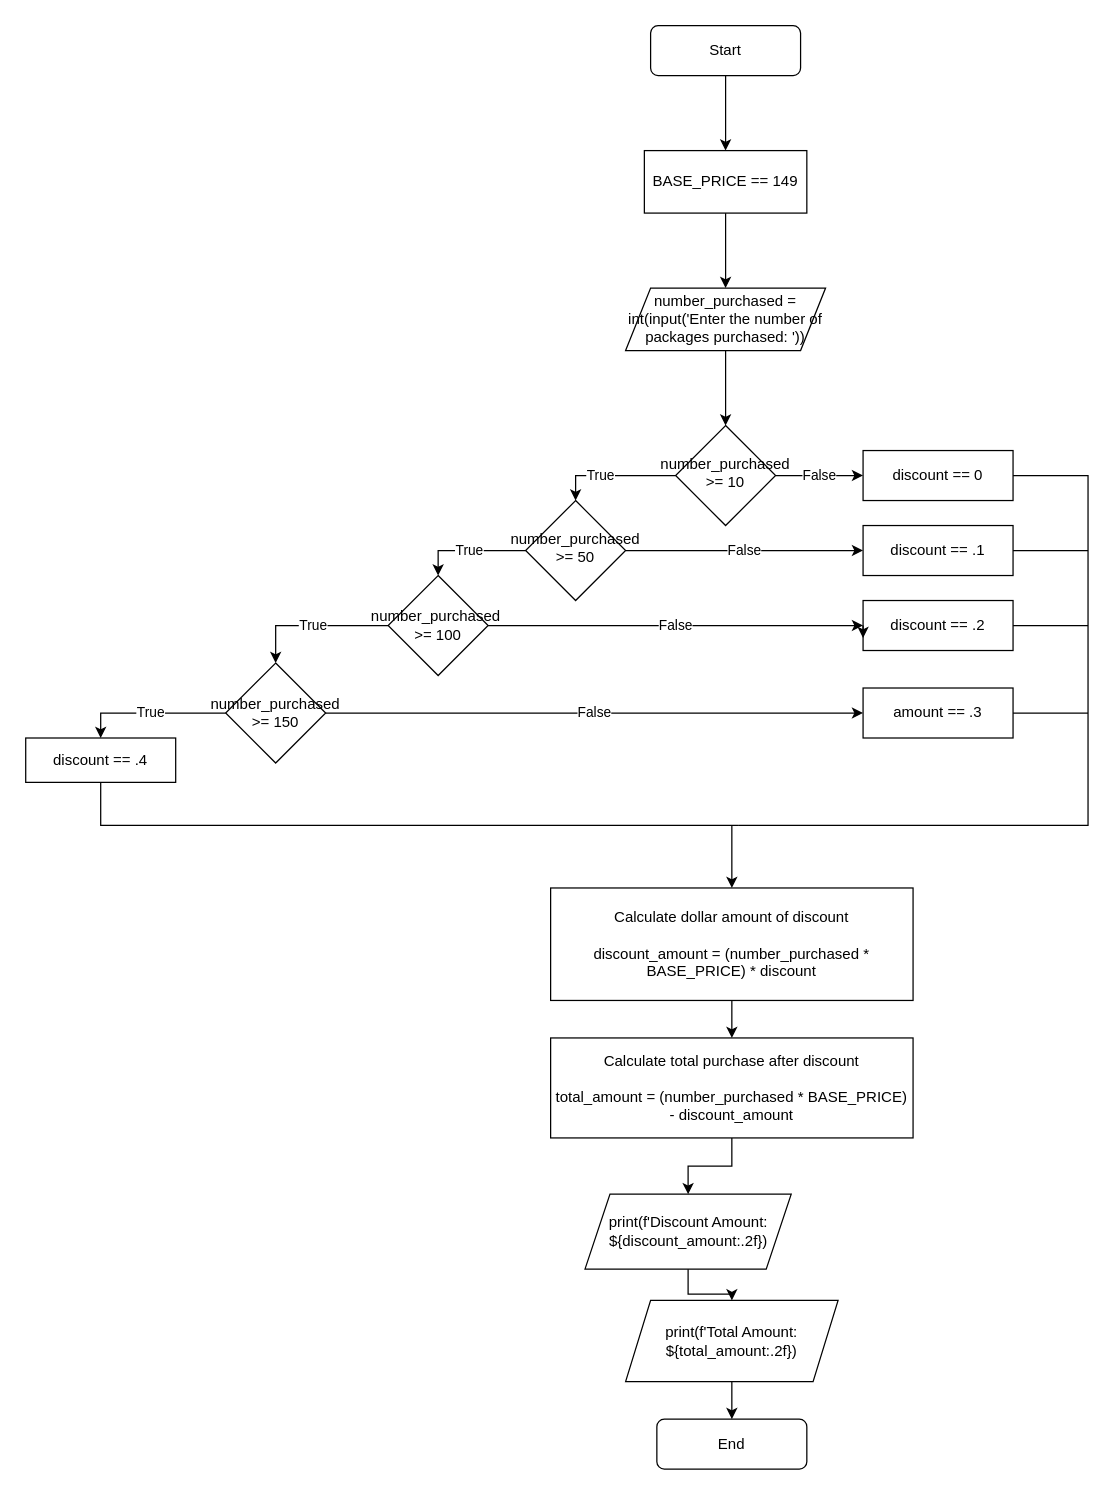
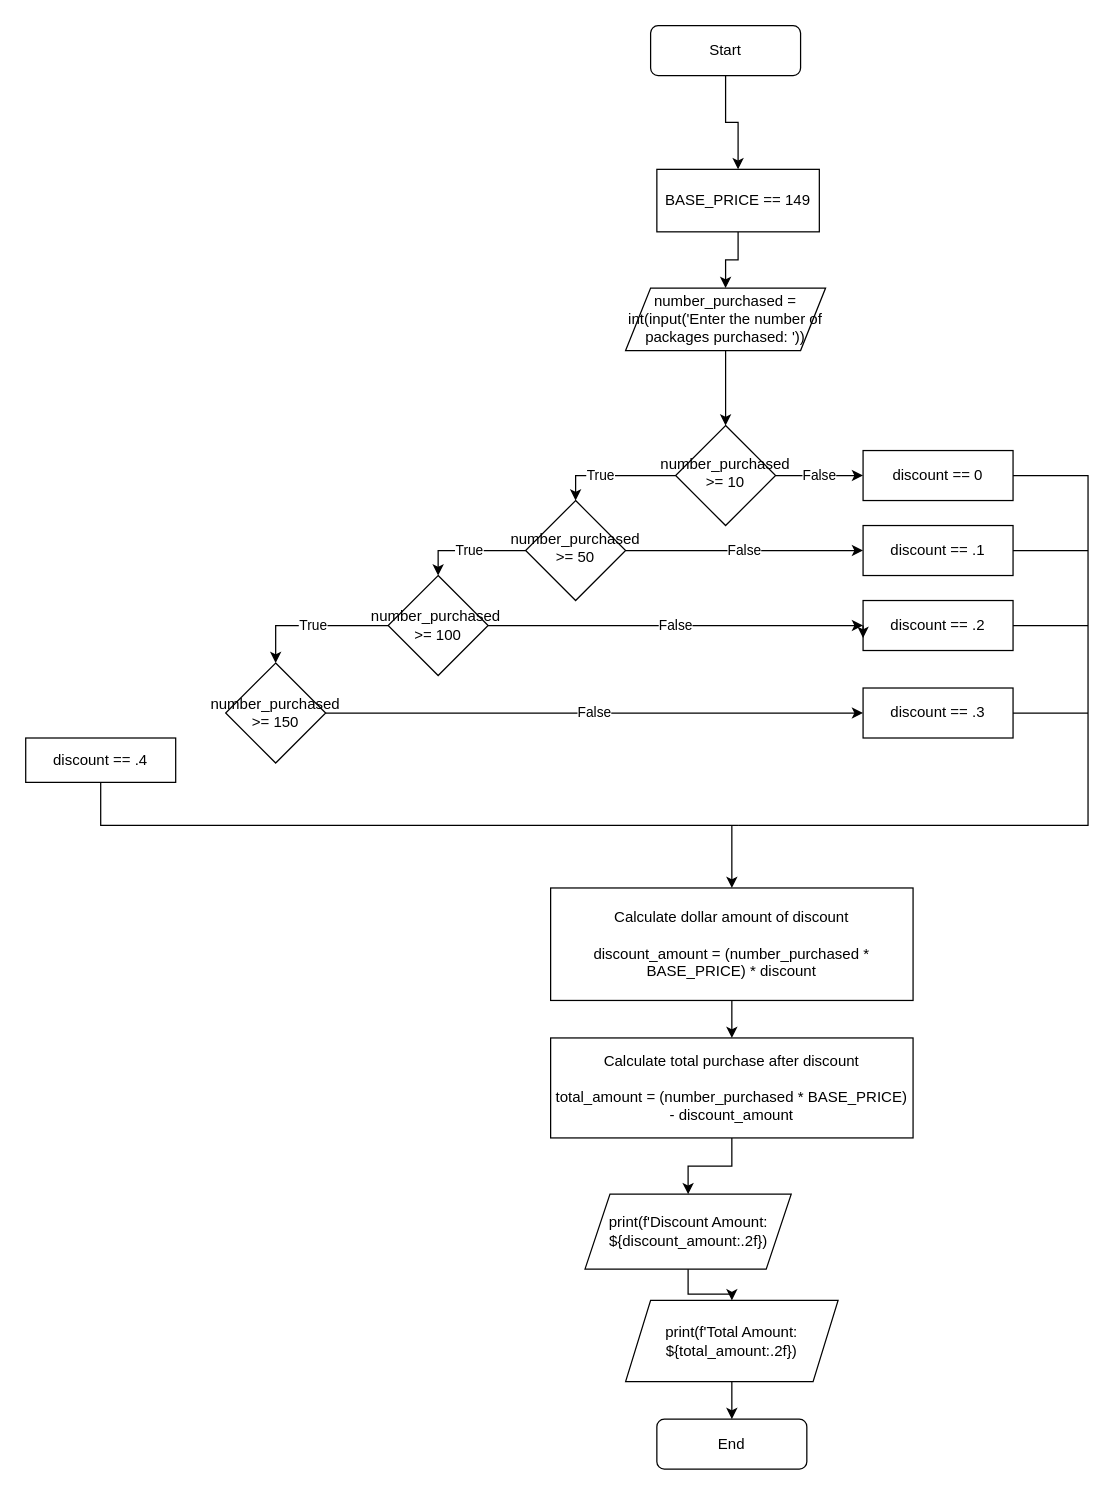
(726, 182) -> (738, 201)
(155, 713) -> none
(938, 713) -> (938, 713)
